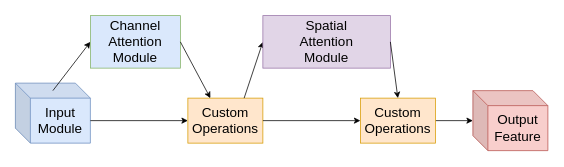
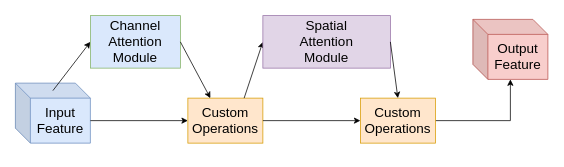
(60, 120) -> (60, 120)
(510, 120) -> (510, 49)
